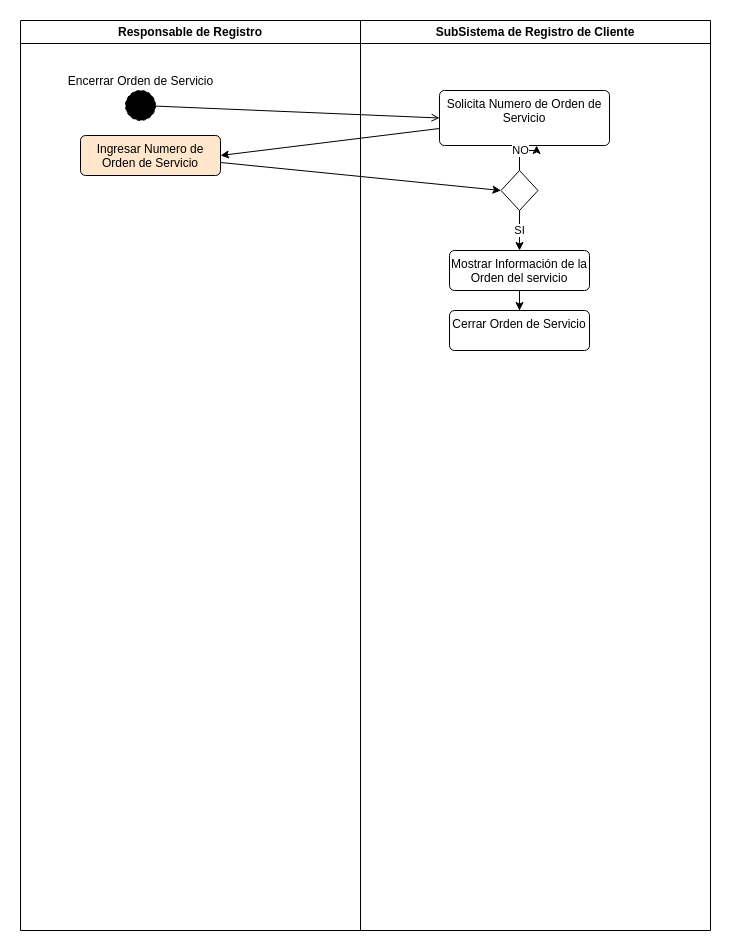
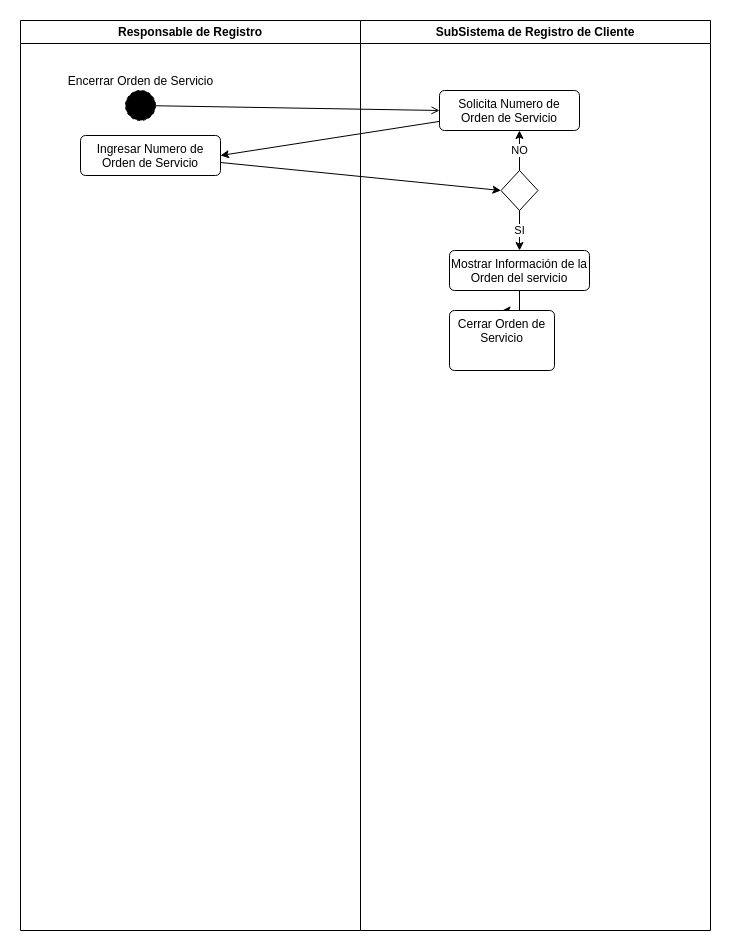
(525, 118) -> (510, 111)
(151, 156) -> (151, 156)
(520, 331) -> (502, 341)
